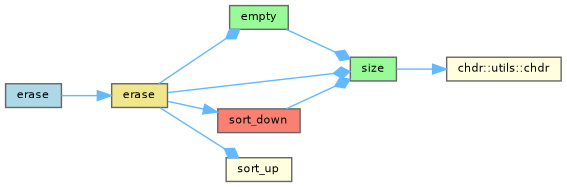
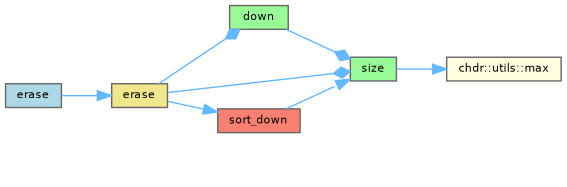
(259, 17) -> (259, 17)
(504, 69) -> (504, 69)
(310, 98) -> (310, 98)
(259, 170) -> none
